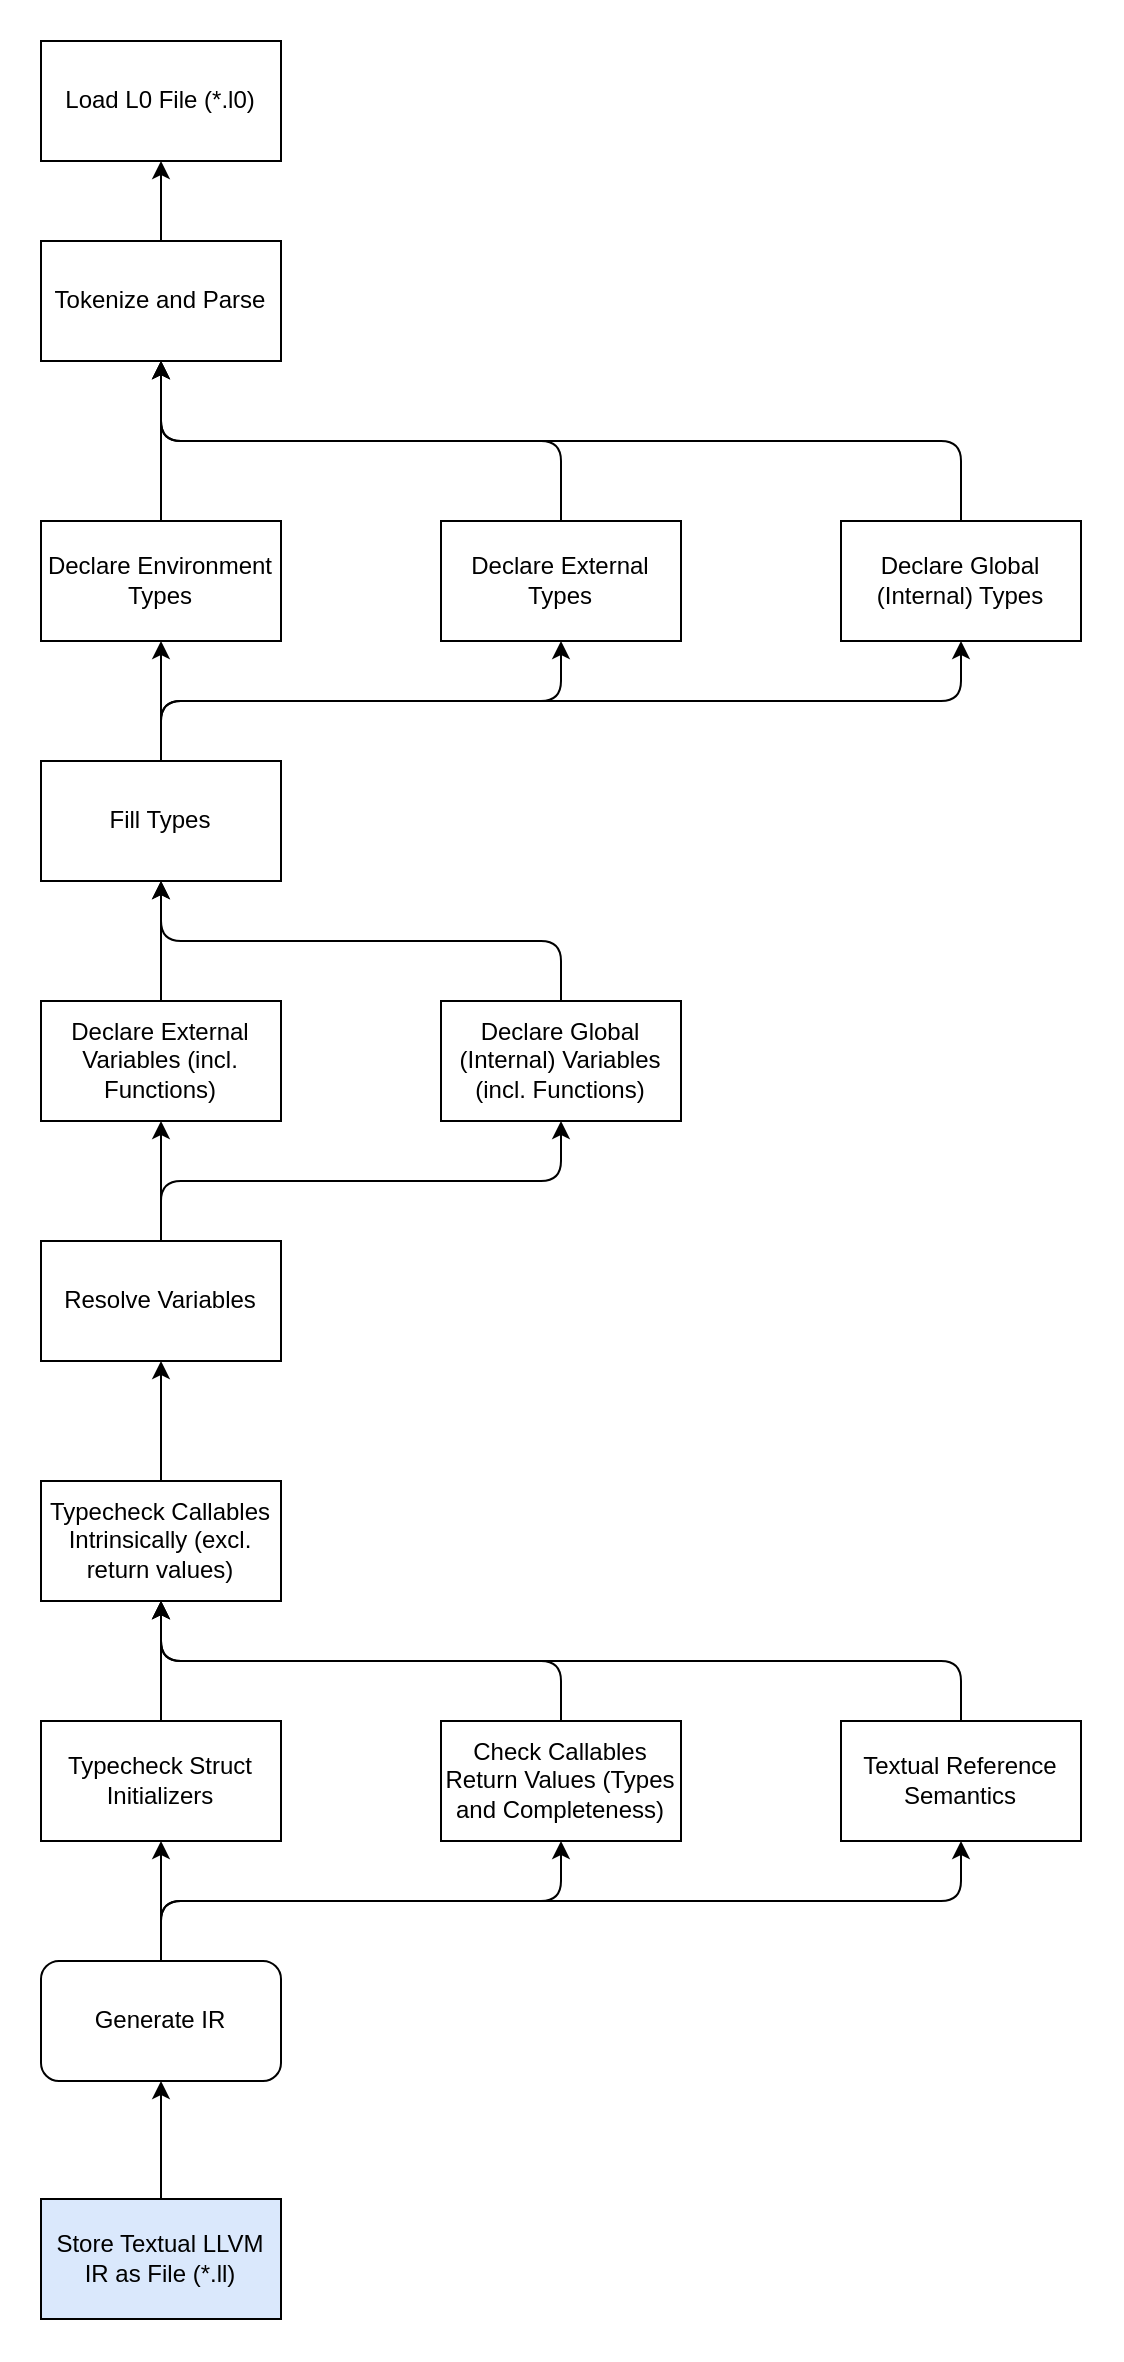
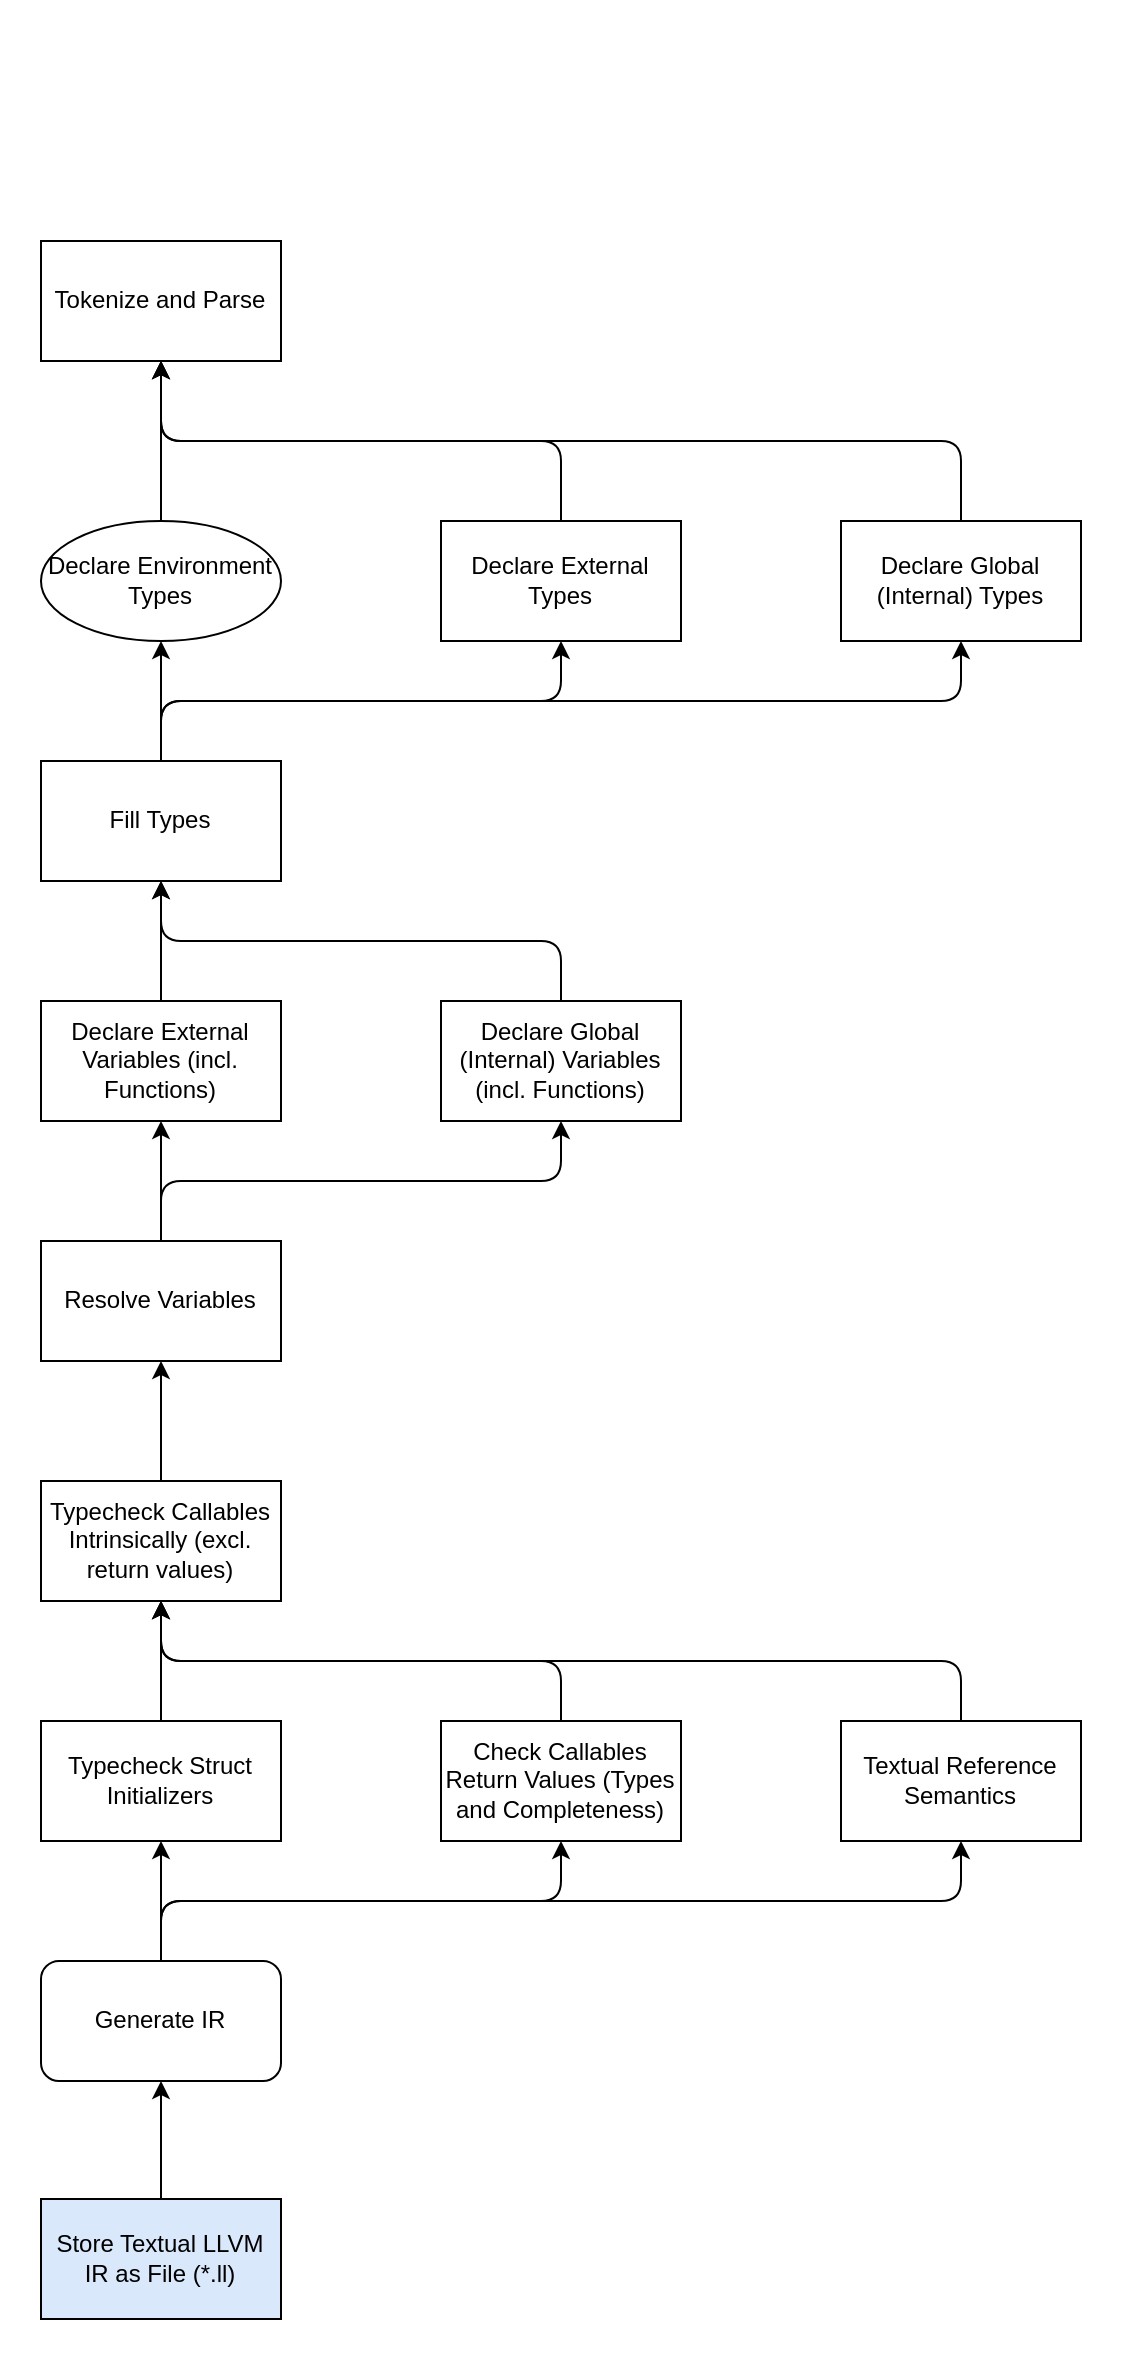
(161, 101) -> none
(161, 208) -> none
(161, 581) -> (161, 581)
